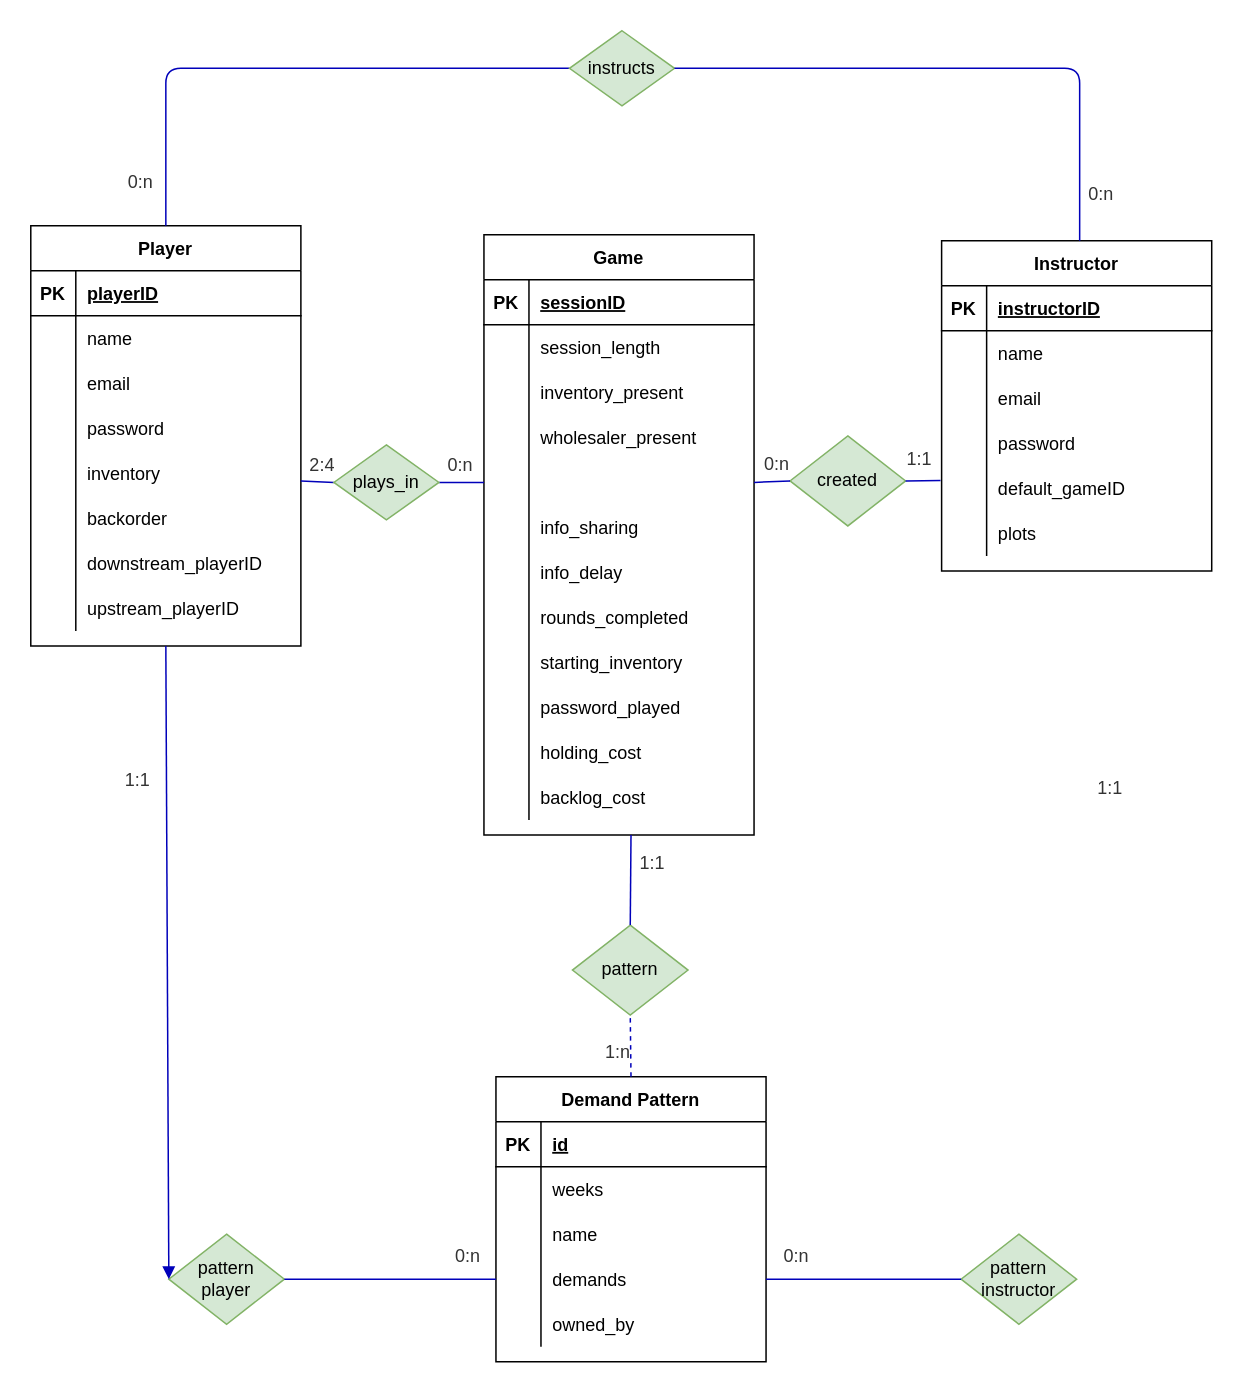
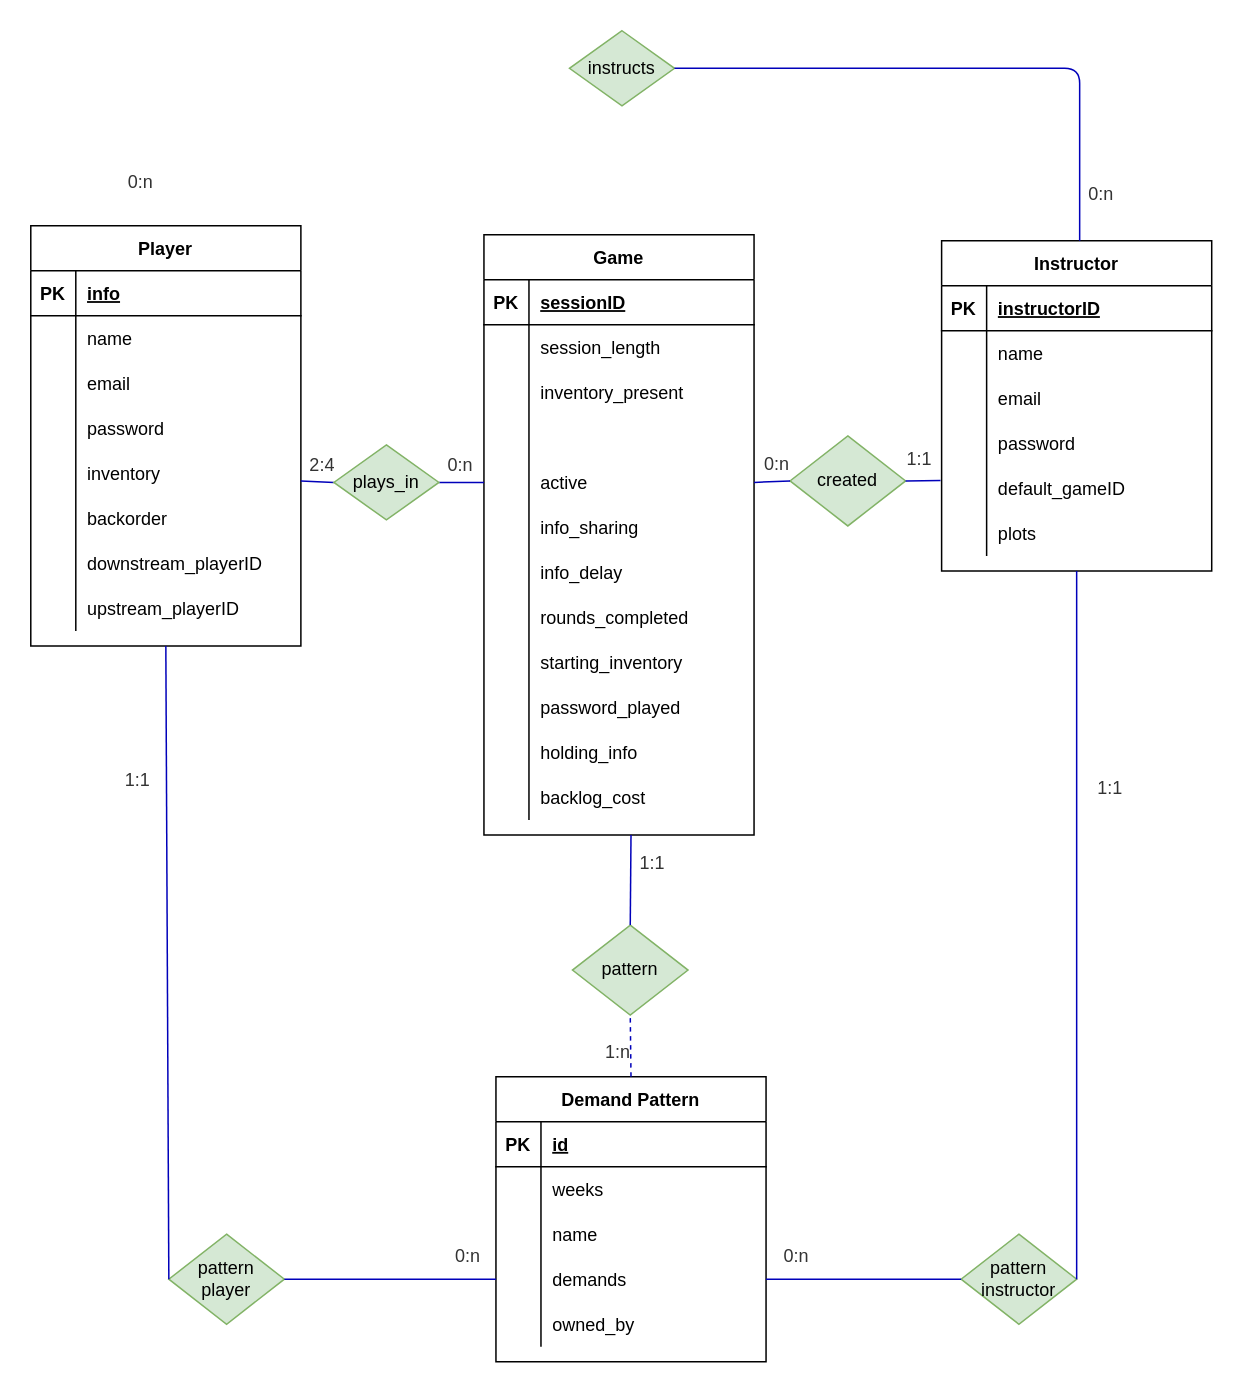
(294, 68) -> none
(125, 294) -> (105, 294)
(641, 437) -> none
none -> (641, 482)
(596, 753) -> (593, 753)
none -> (1076, 926)
(169, 1265) -> (169, 1270)
